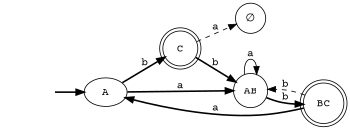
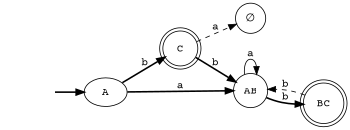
(218, 114) -> none
